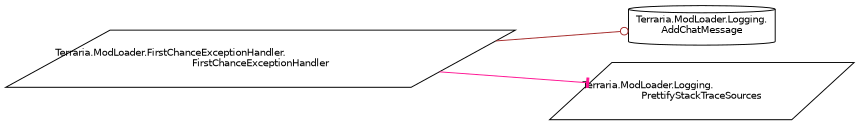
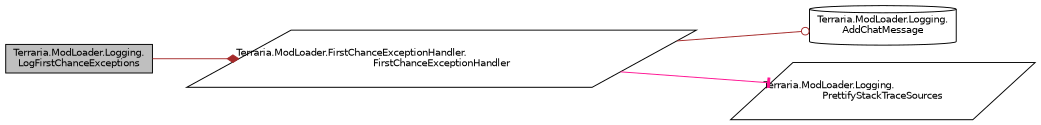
none -> (79, 59)
